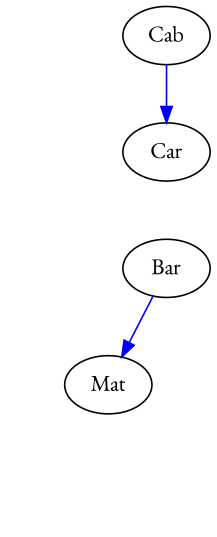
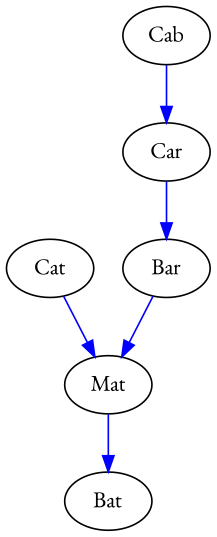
none -> (167, 202)
none -> (50, 268)
none -> (108, 501)
